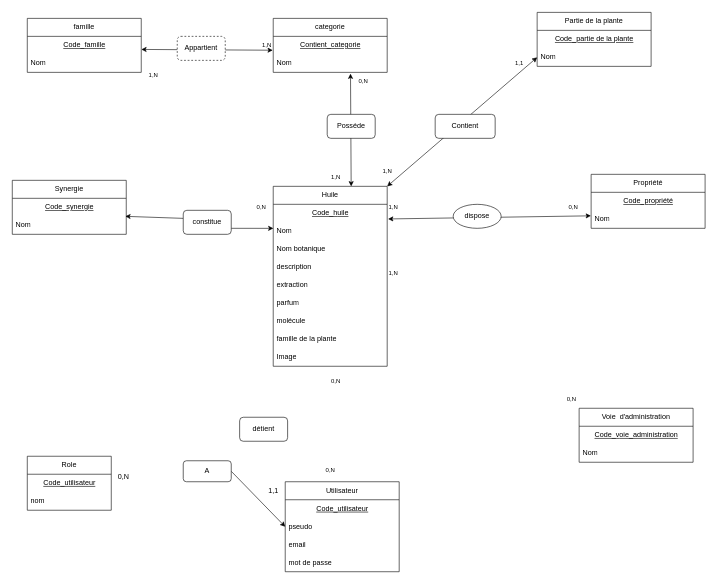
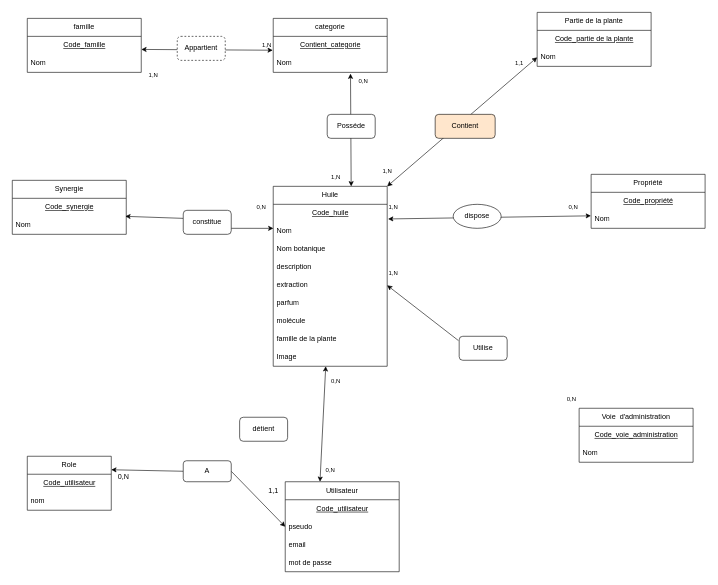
(465, 126) -> (465, 126)
none -> (424, 313)
none -> (483, 348)
none -> (146, 471)
none -> (321, 472)
